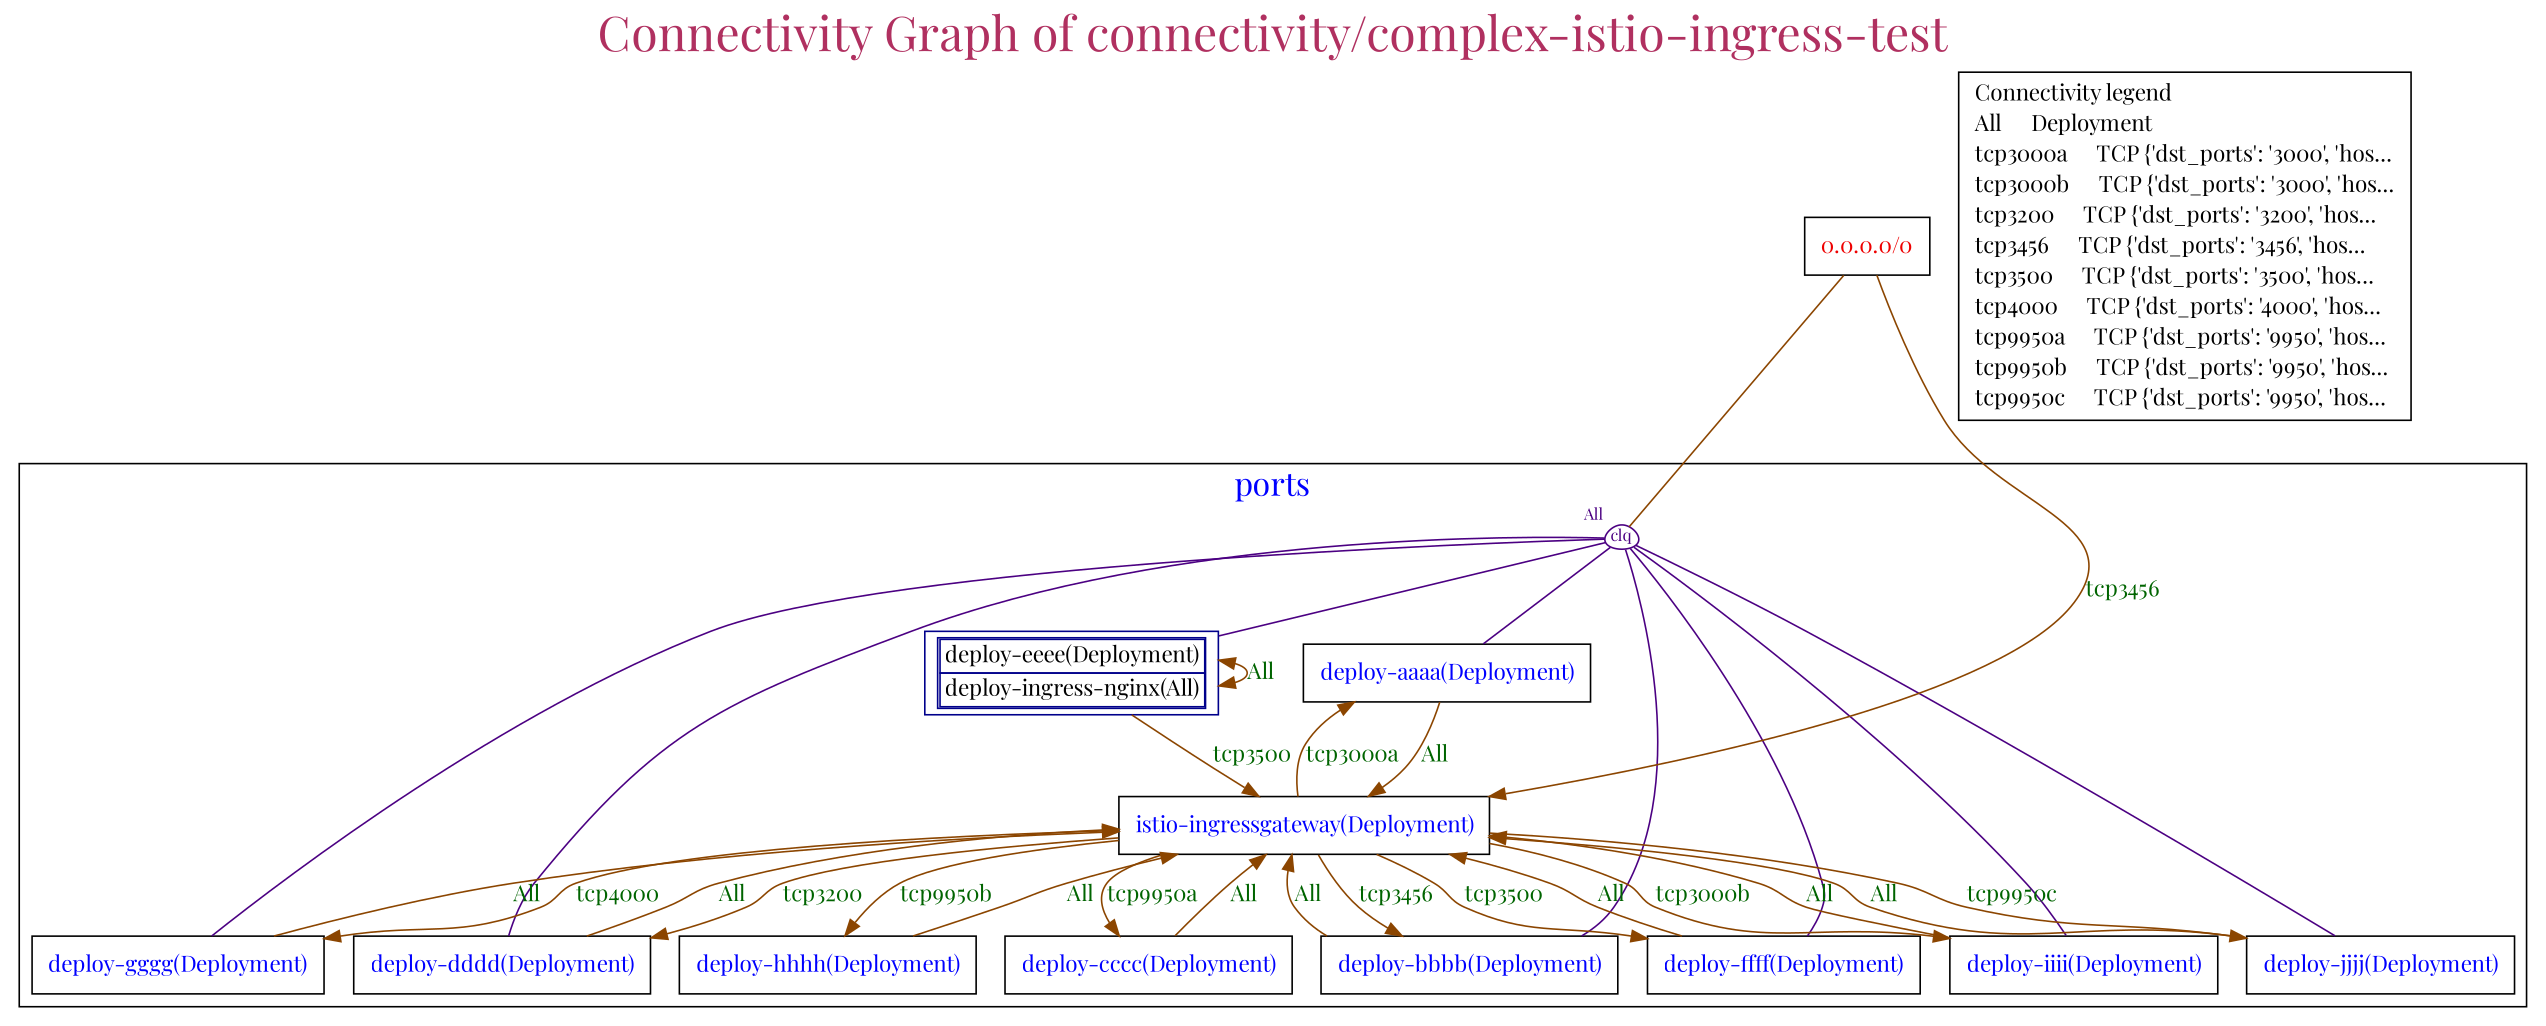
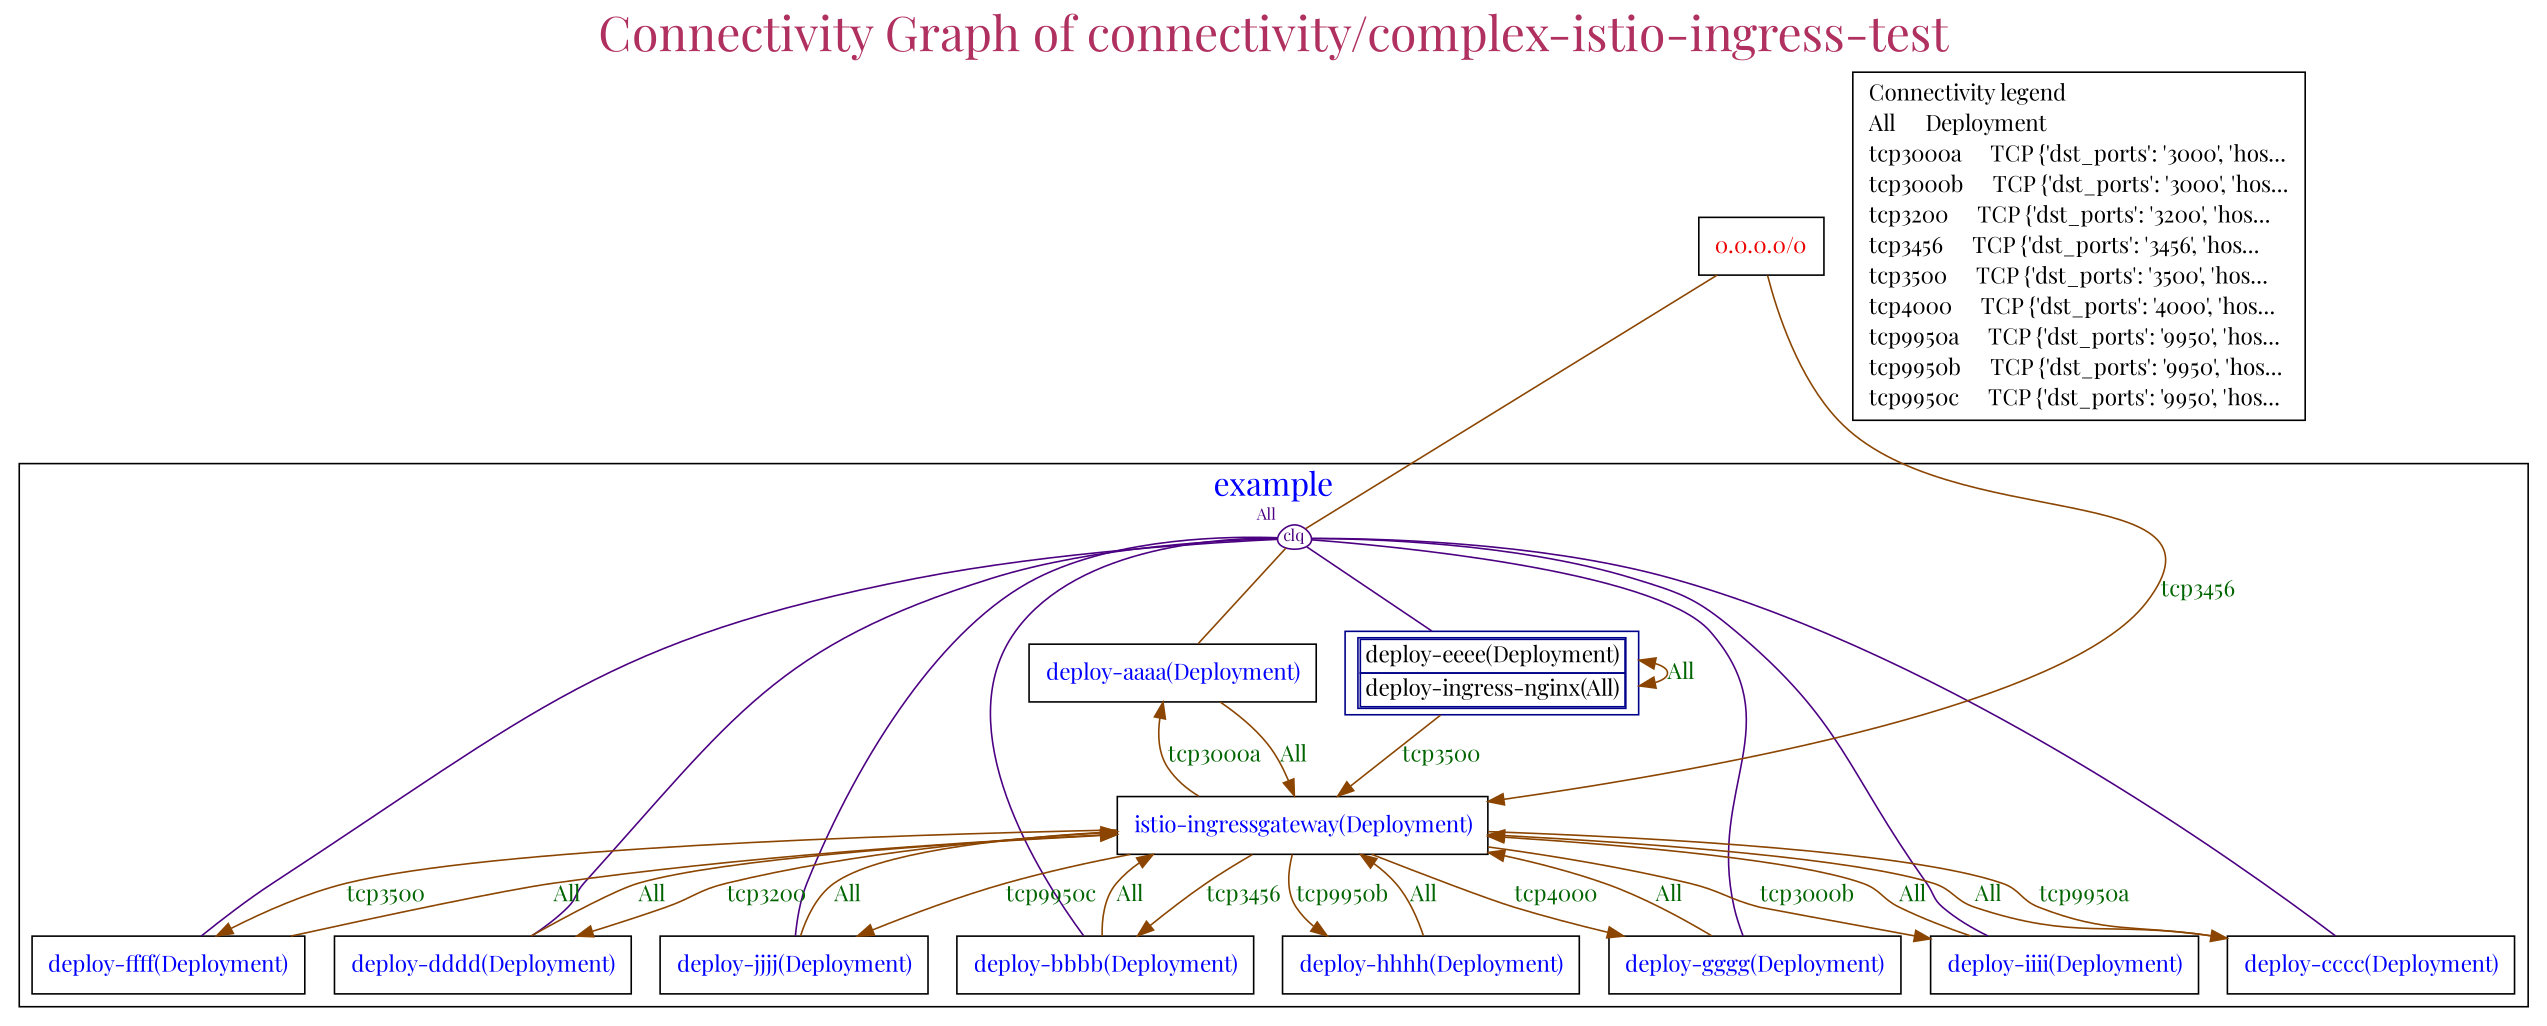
(1273, 488) -> (1274, 488)
(1547, 596) -> (1242, 596)
none -> (1857, 647)
